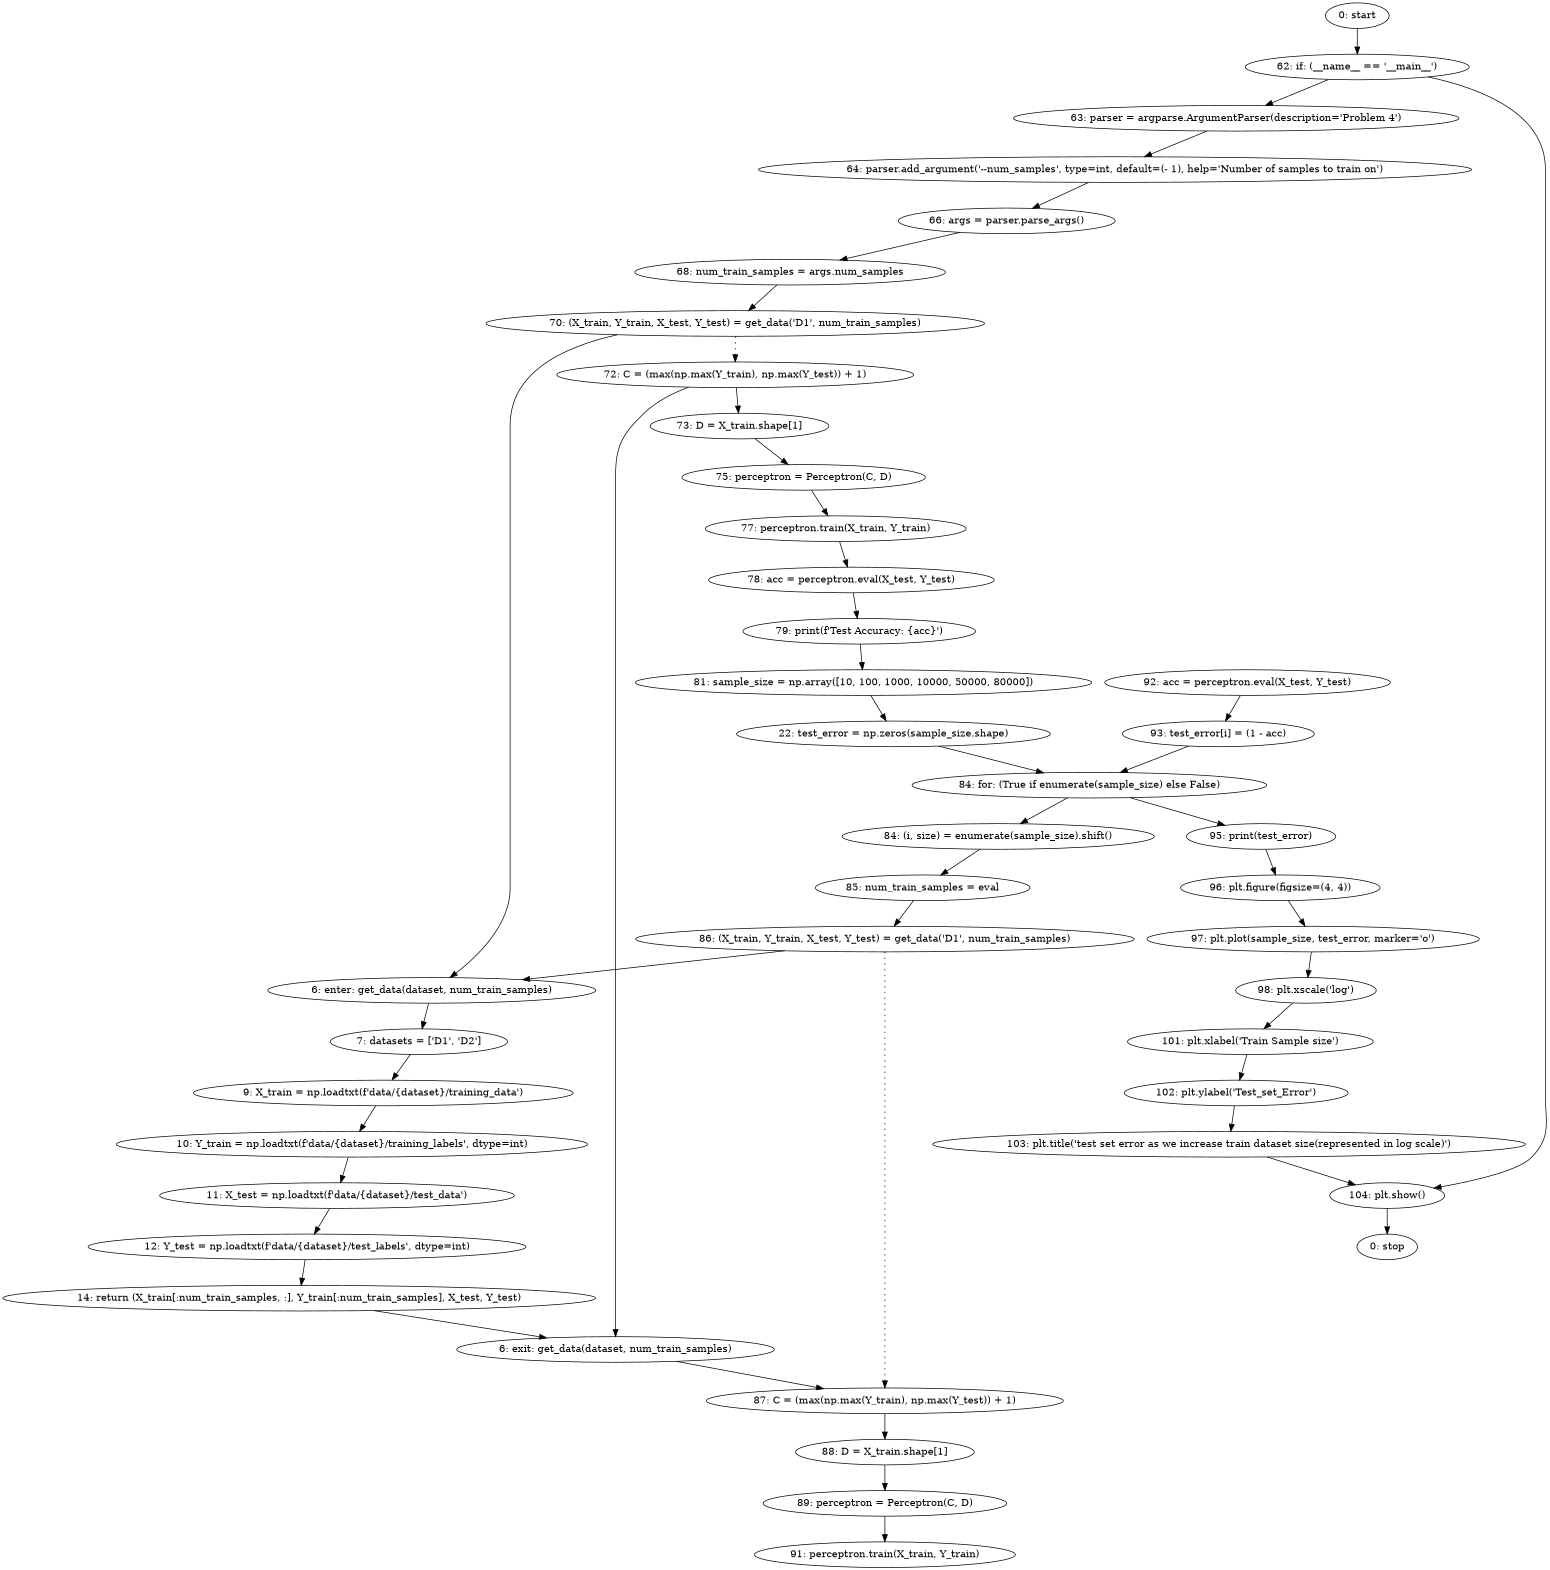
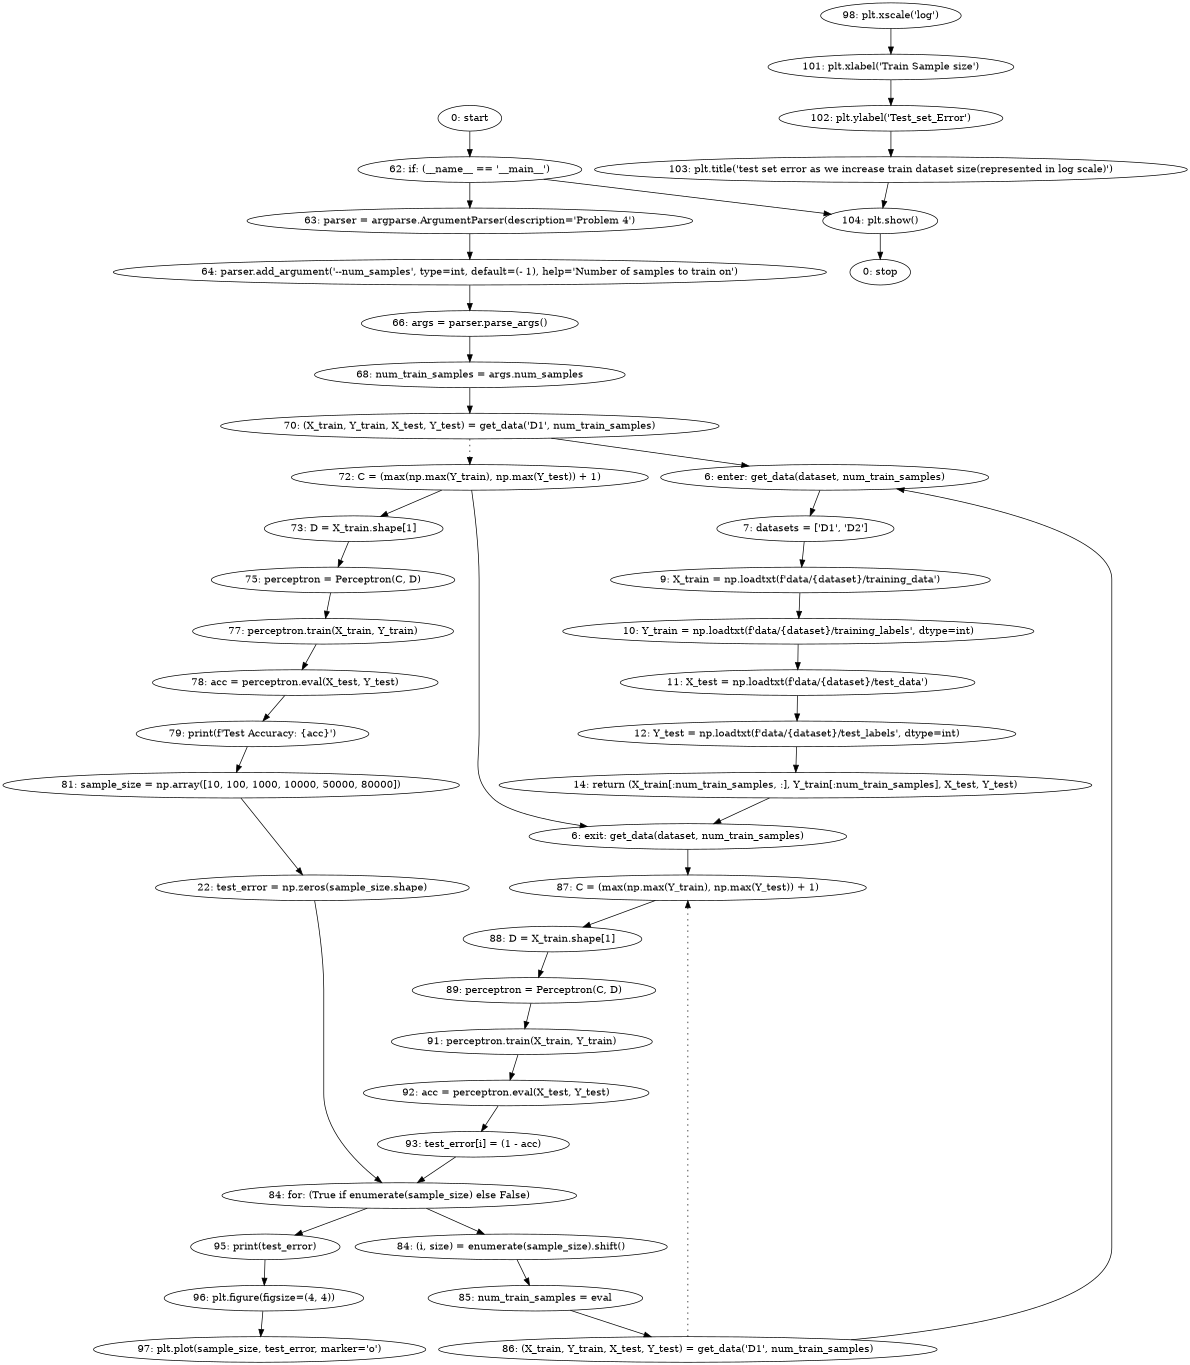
(1310, 961) -> none
none -> (515, 1064)
